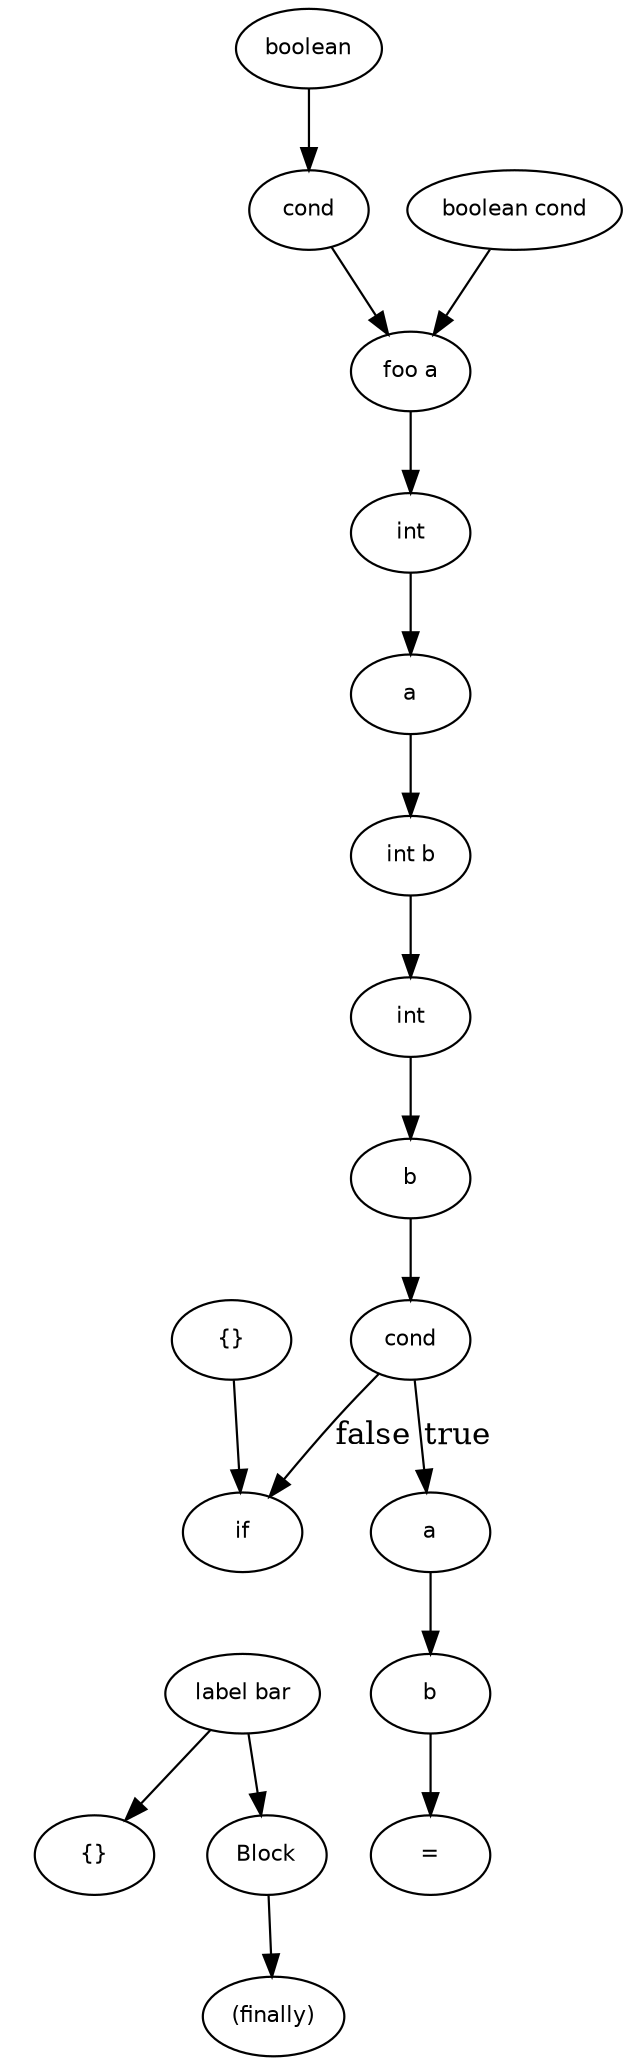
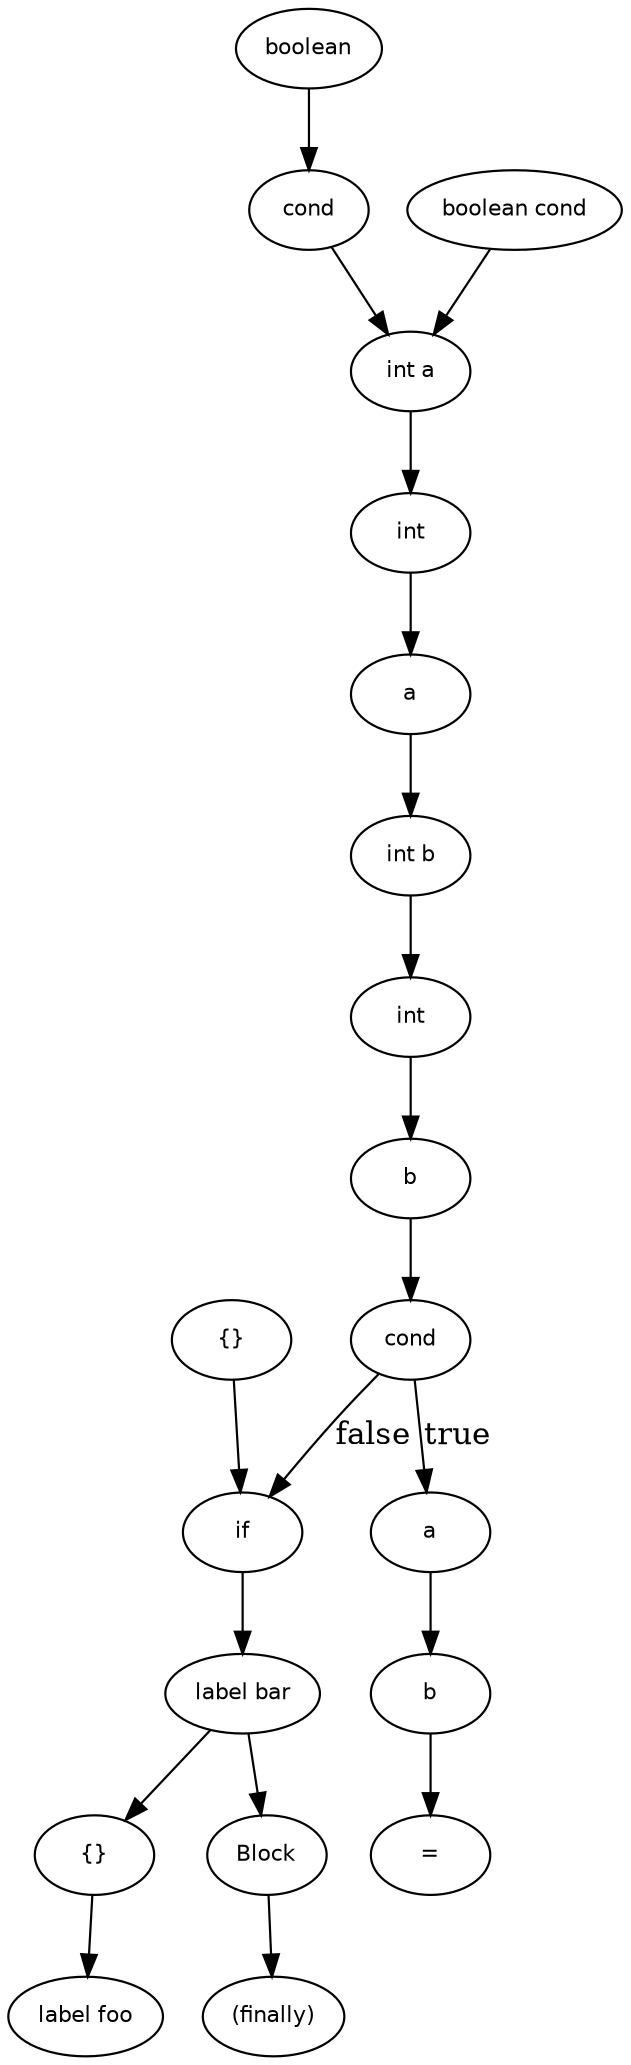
(411, 371) -> (411, 371)
none -> (243, 1602)
none -> (86, 2017)
